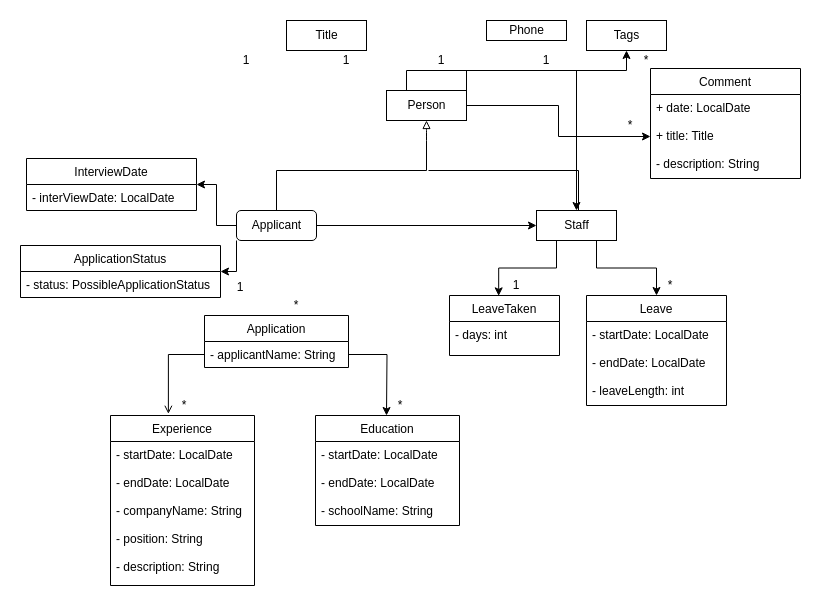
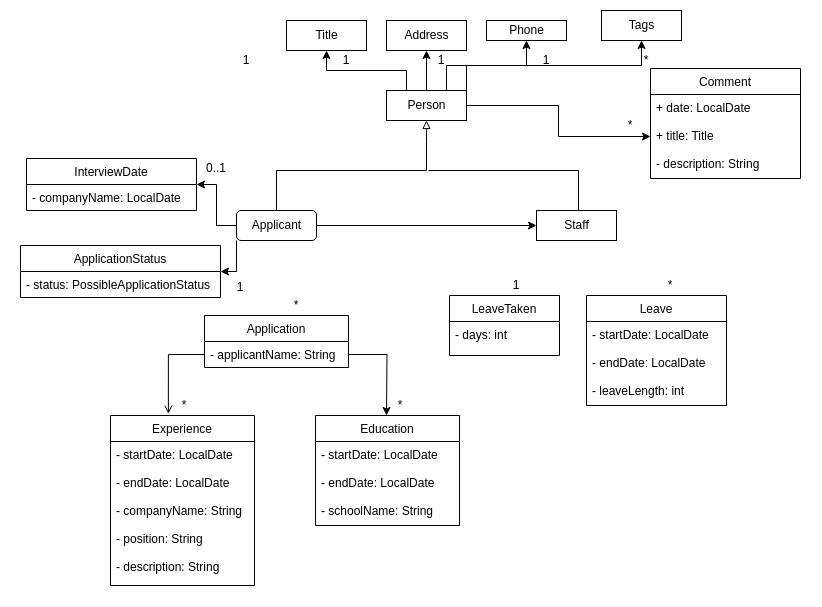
none -> (427, 36)
(627, 36) -> (642, 26)
none -> (447, 69)
none -> (427, 74)
(577, 138) -> (362, 71)
none -> (217, 169)
(110, 198) -> (106, 198)
(531, 268) -> none
(624, 268) -> none
